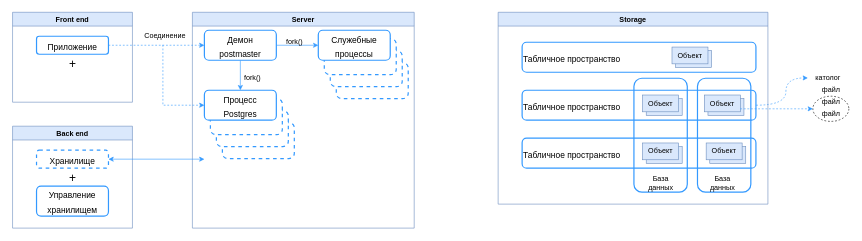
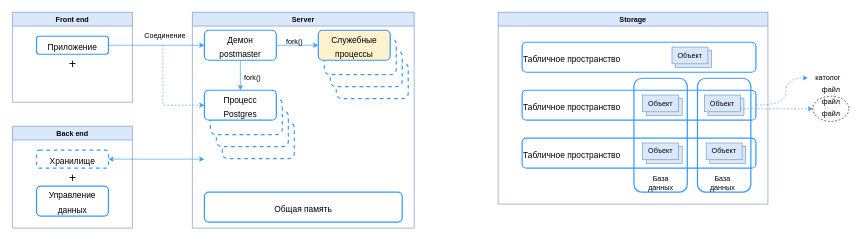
(153, 45) -> (153, 45)
(354, 45) -> (354, 45)
(72, 201) -> (72, 201)
none -> (303, 207)
